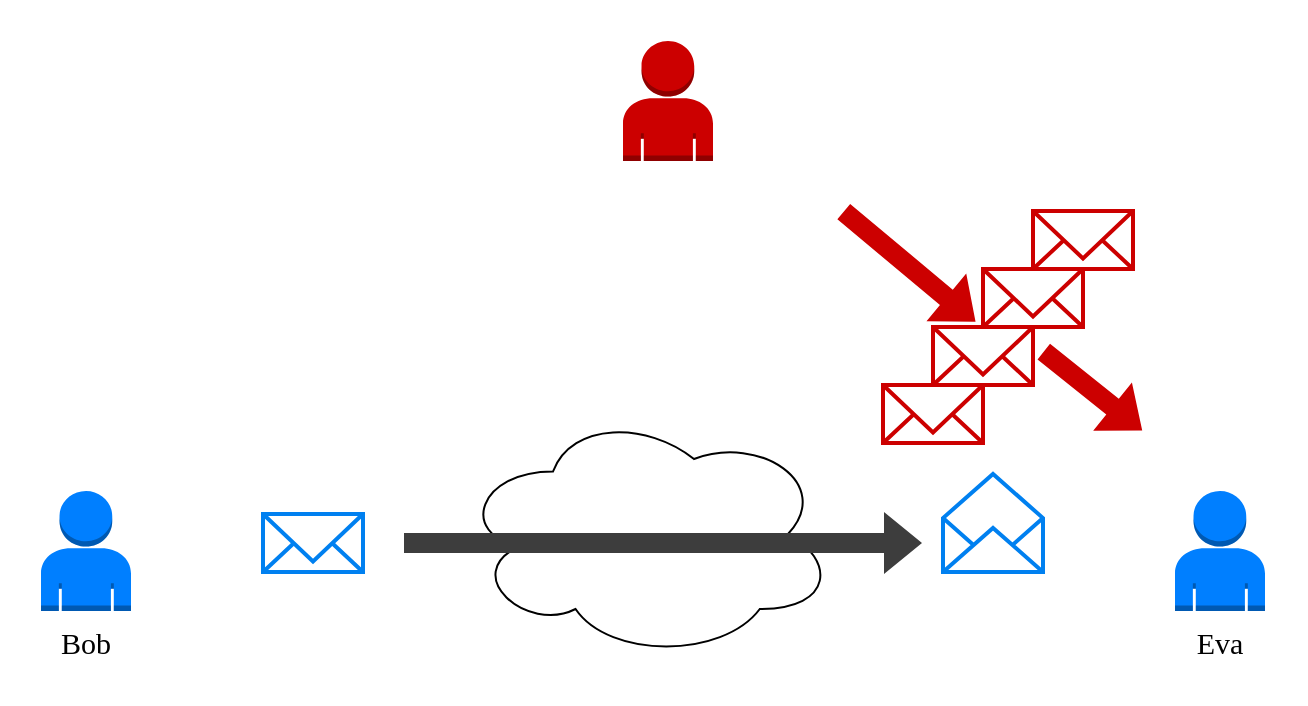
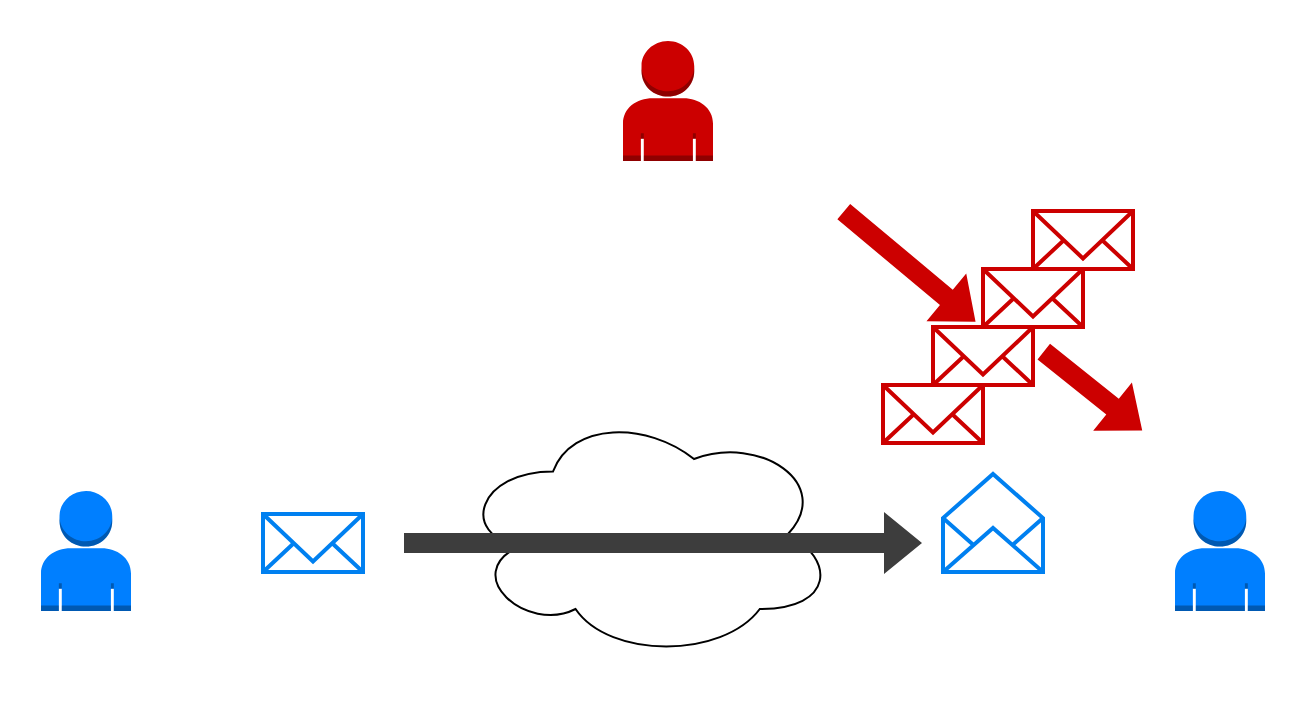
(86, 643) -> none
(1220, 643) -> none
